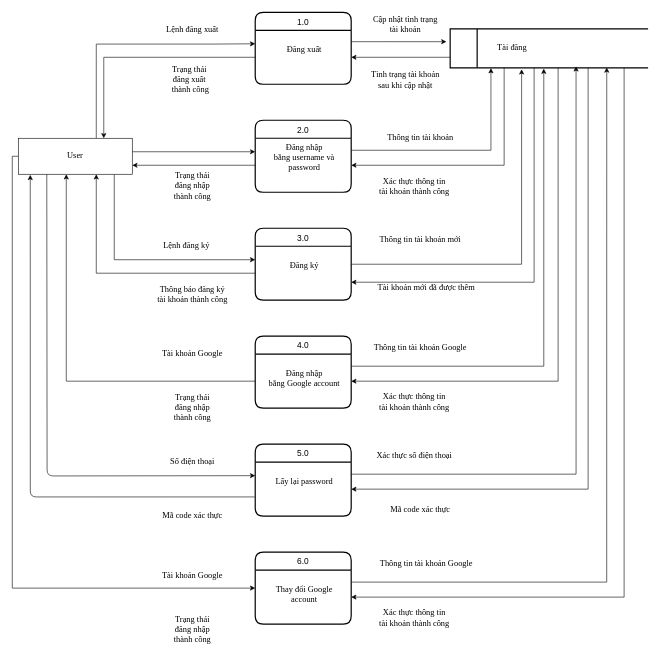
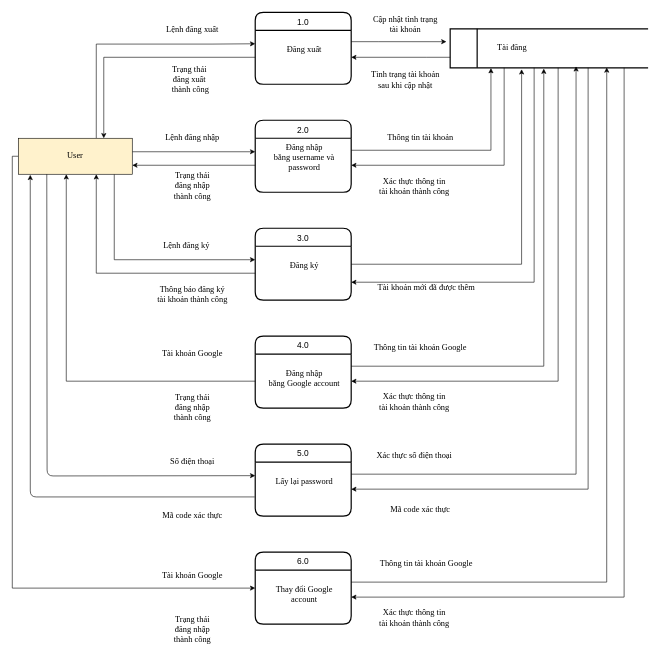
none -> (192, 138)
(75, 156) -> (75, 156)
(420, 240) -> none
